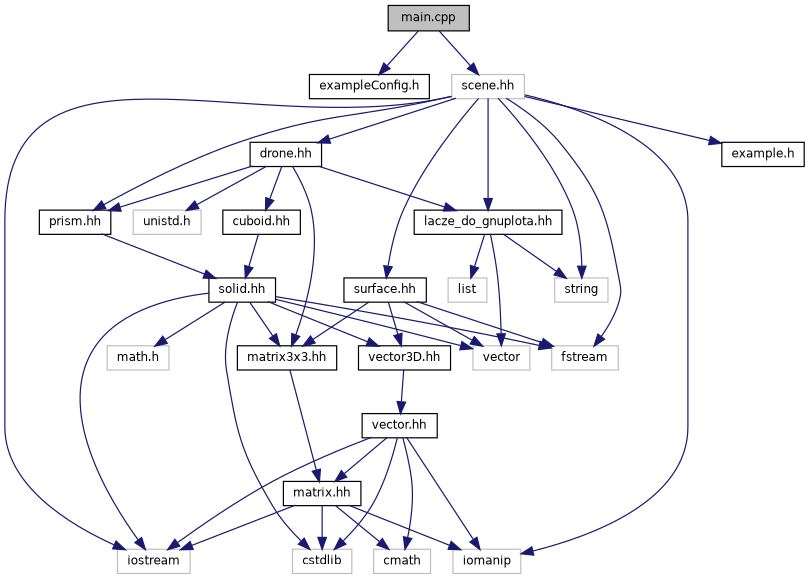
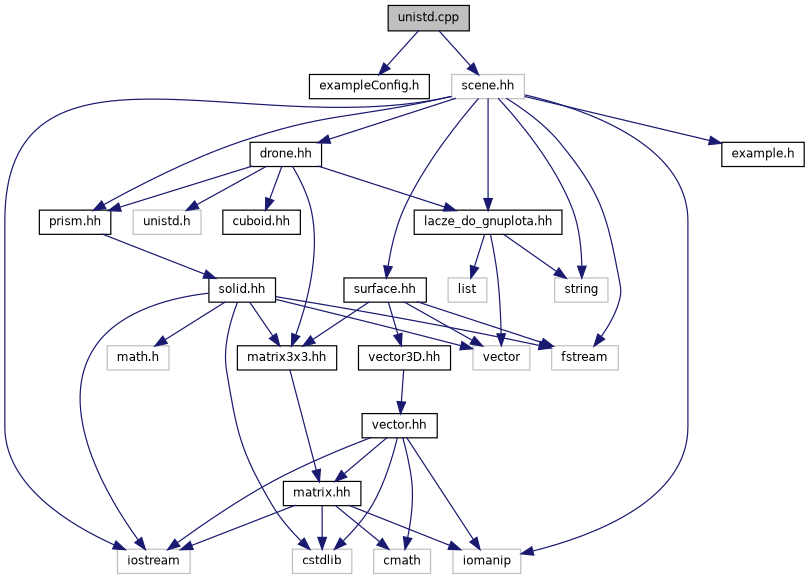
(429, 18) -> (429, 18)
(254, 250) -> none
(318, 322) -> none
